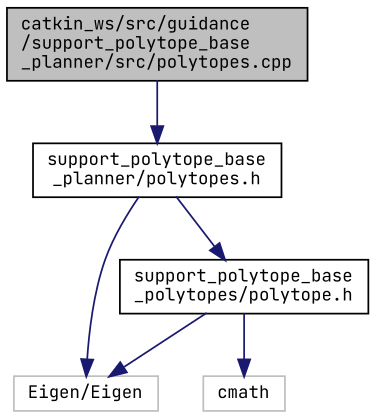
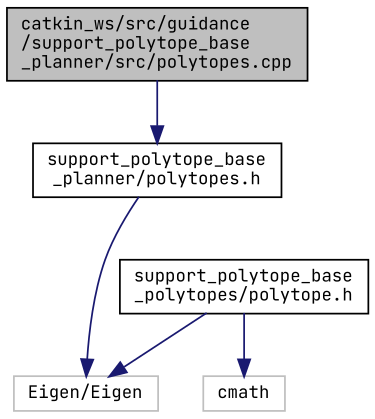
(195, 222) -> none
